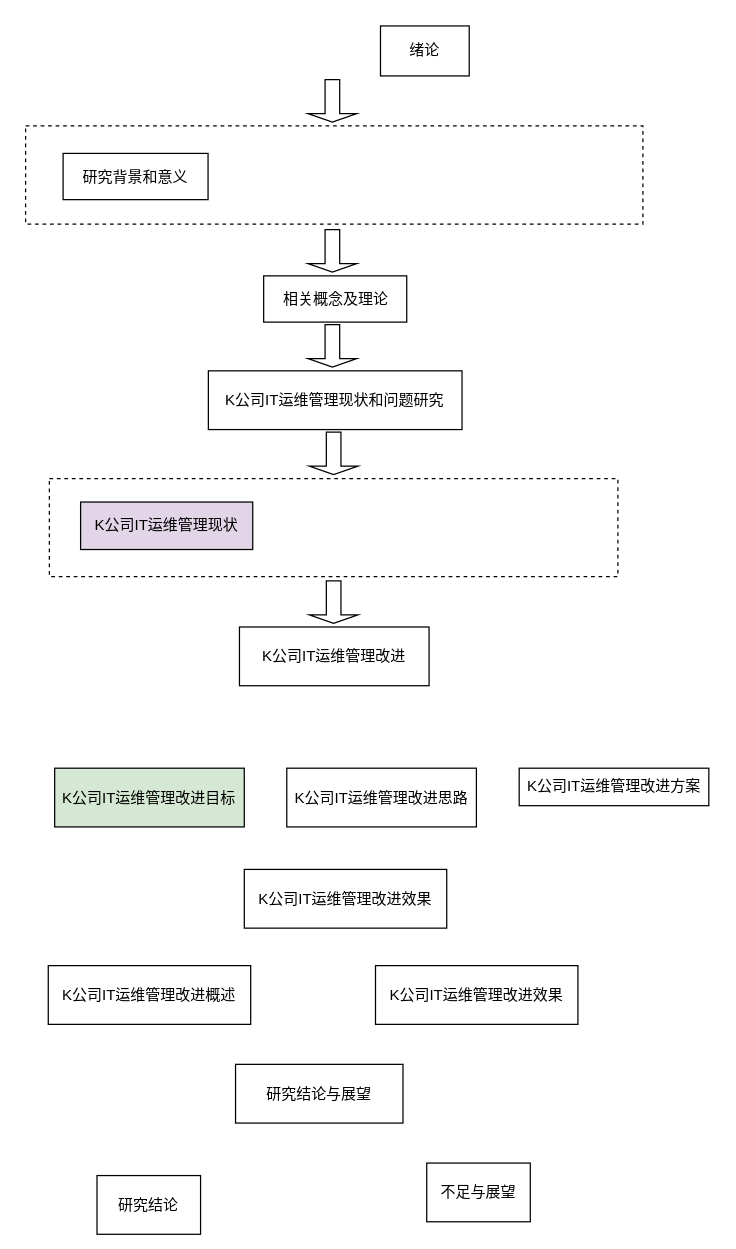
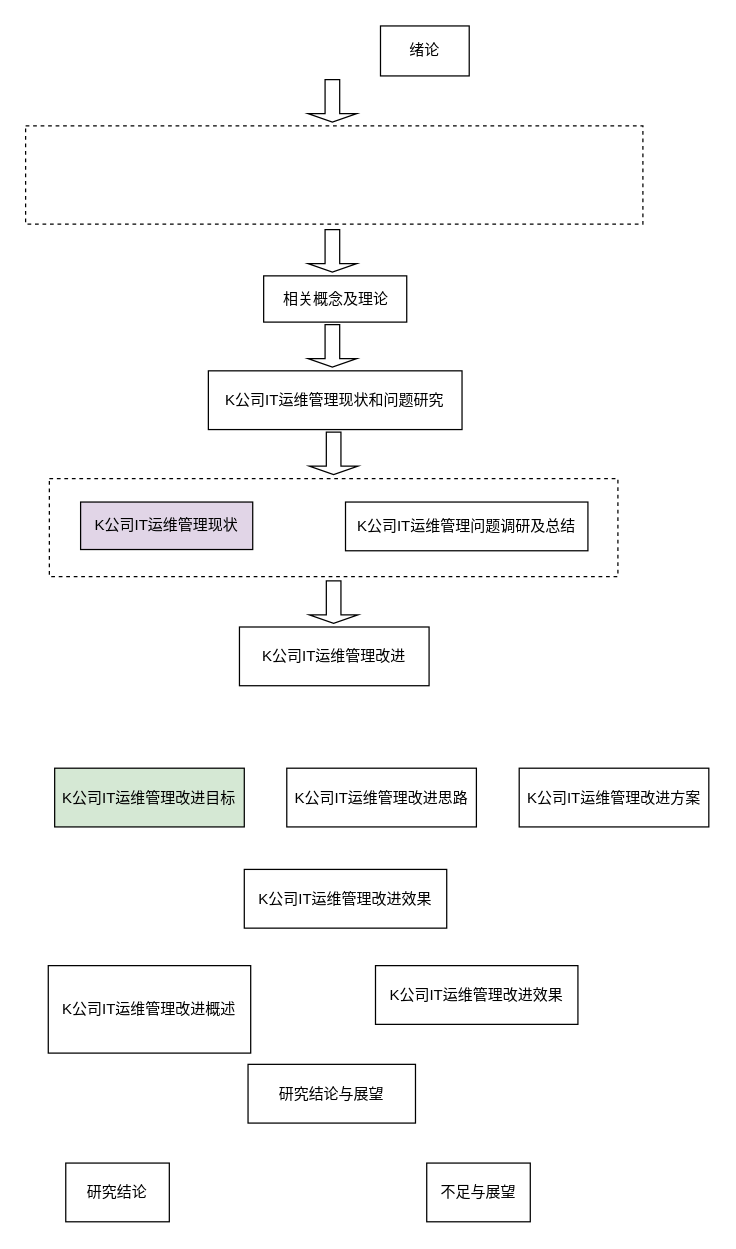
(136, 176) -> none
none -> (467, 526)
(614, 787) -> (614, 798)
(150, 995) -> (150, 1009)
(319, 1094) -> (332, 1094)
(149, 1205) -> (118, 1193)
